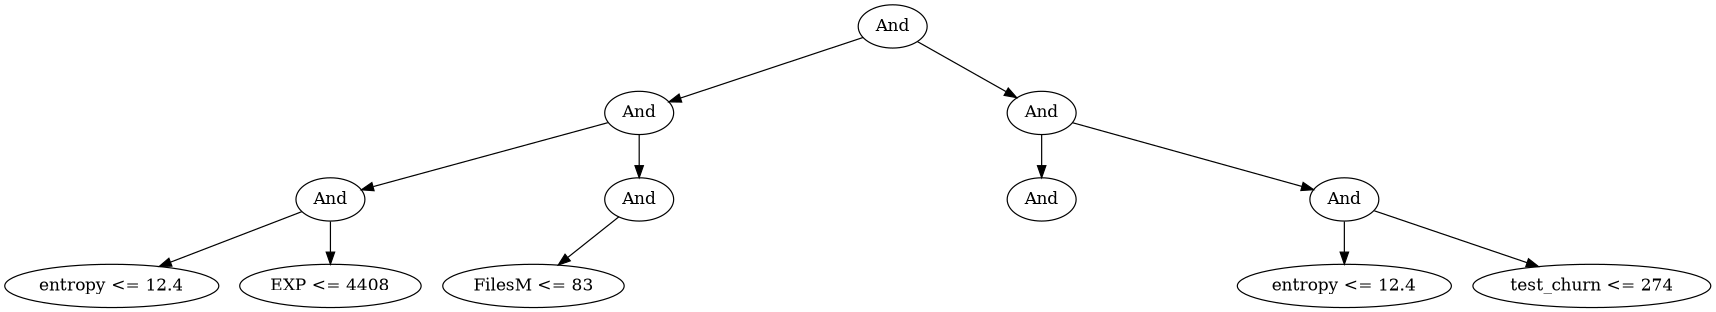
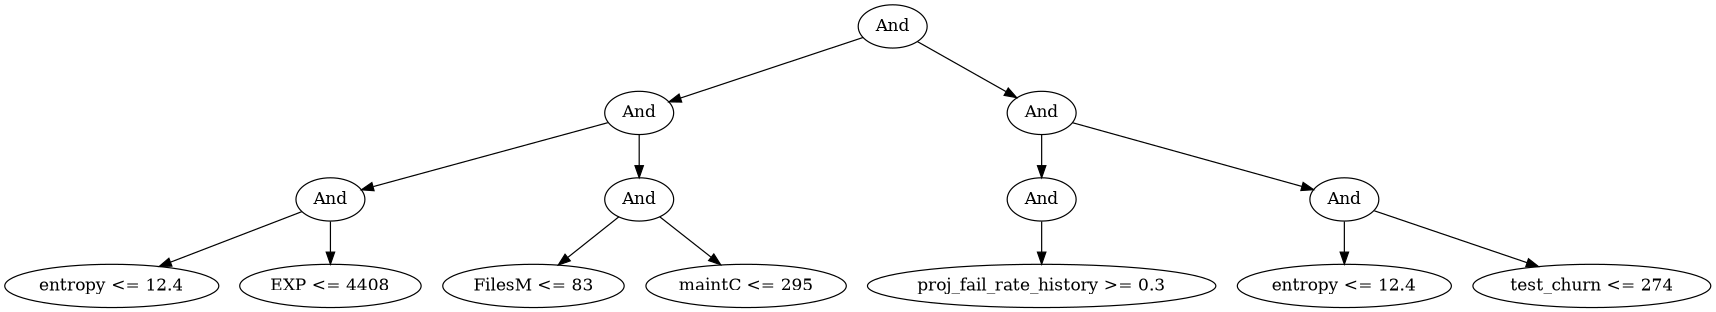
none -> (746, 286)
none -> (1042, 286)
